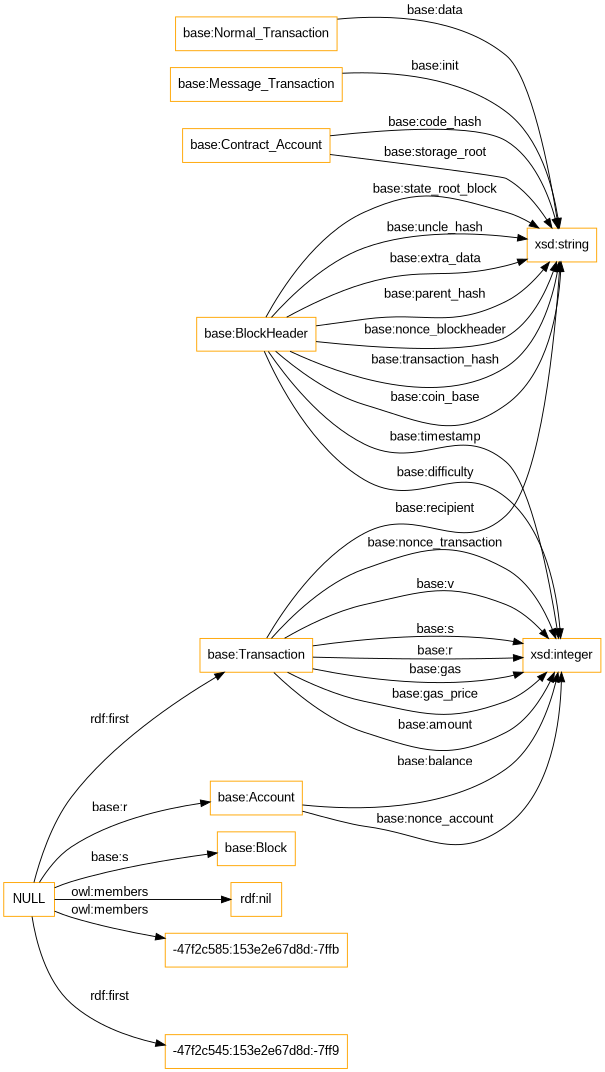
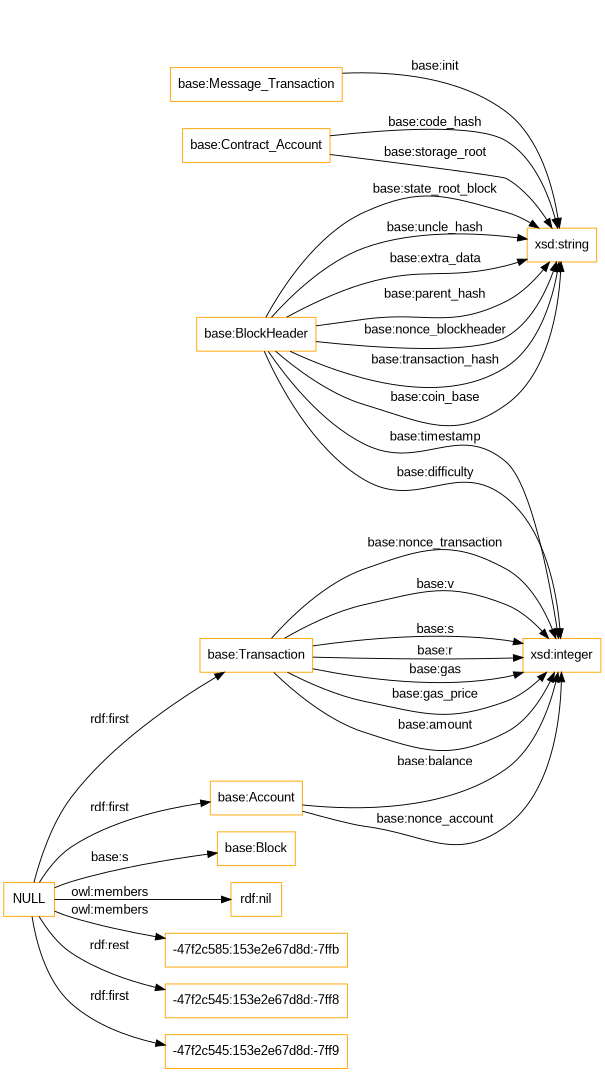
(256, 34) -> none
(489, 527) -> none
(110, 808) -> (110, 808)
none -> (256, 1001)
